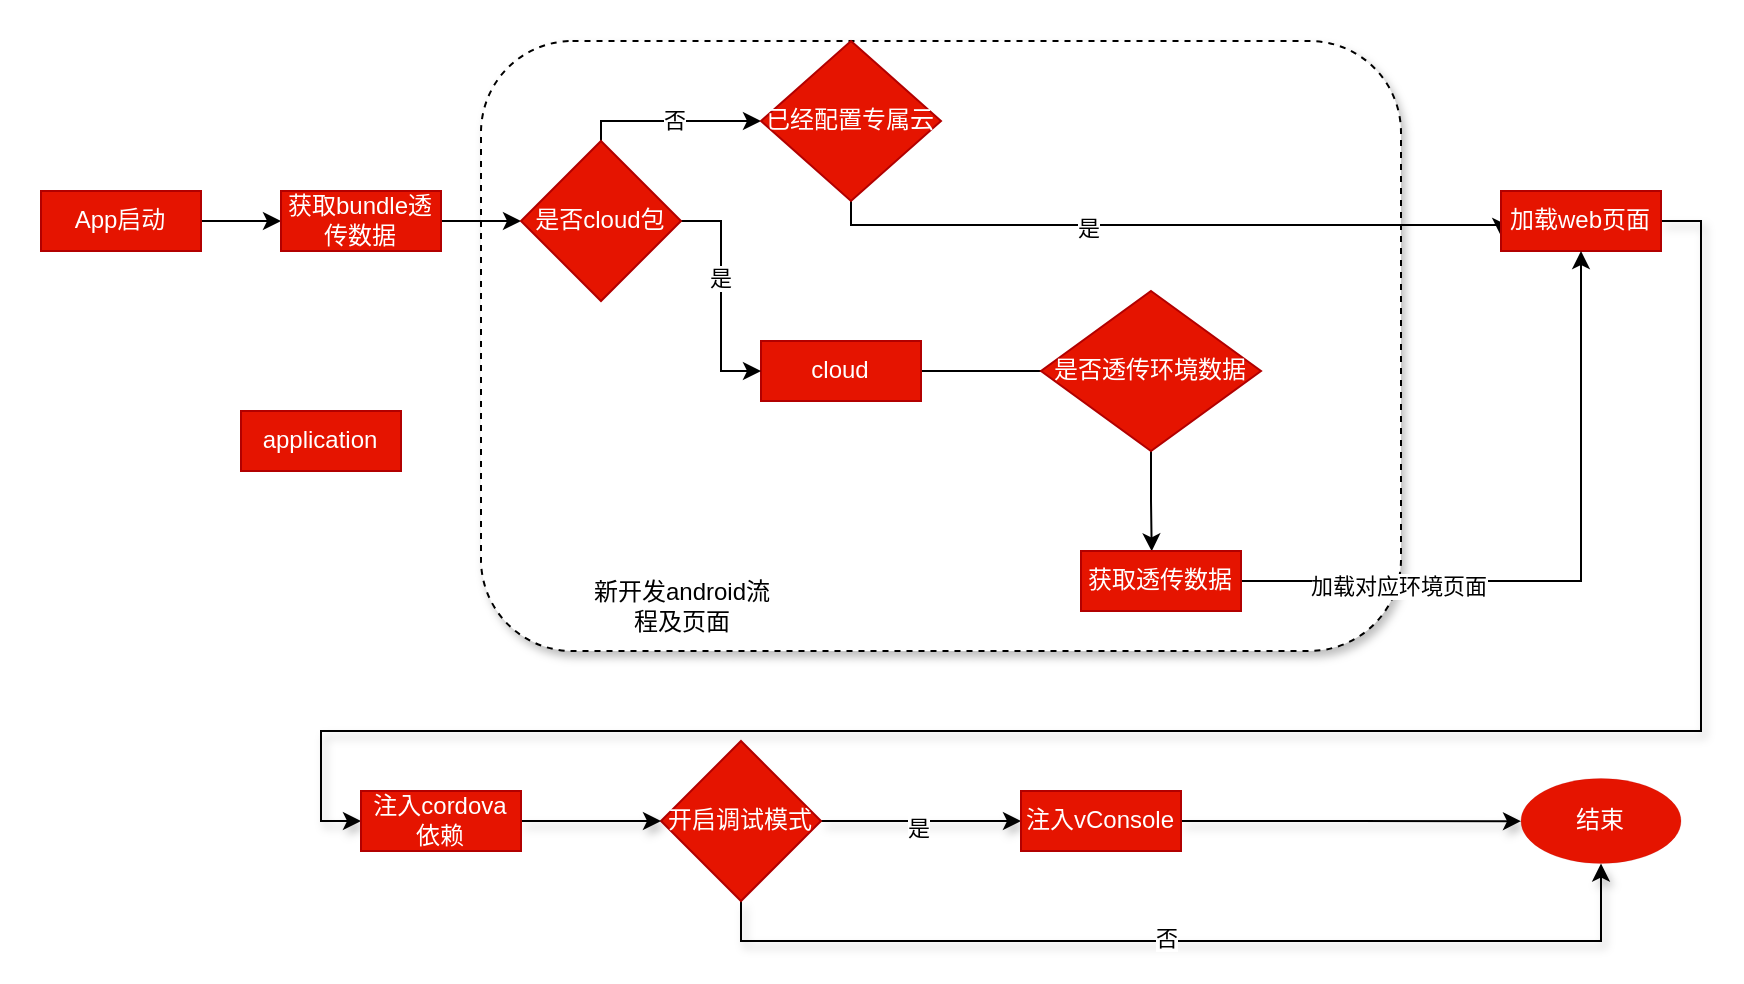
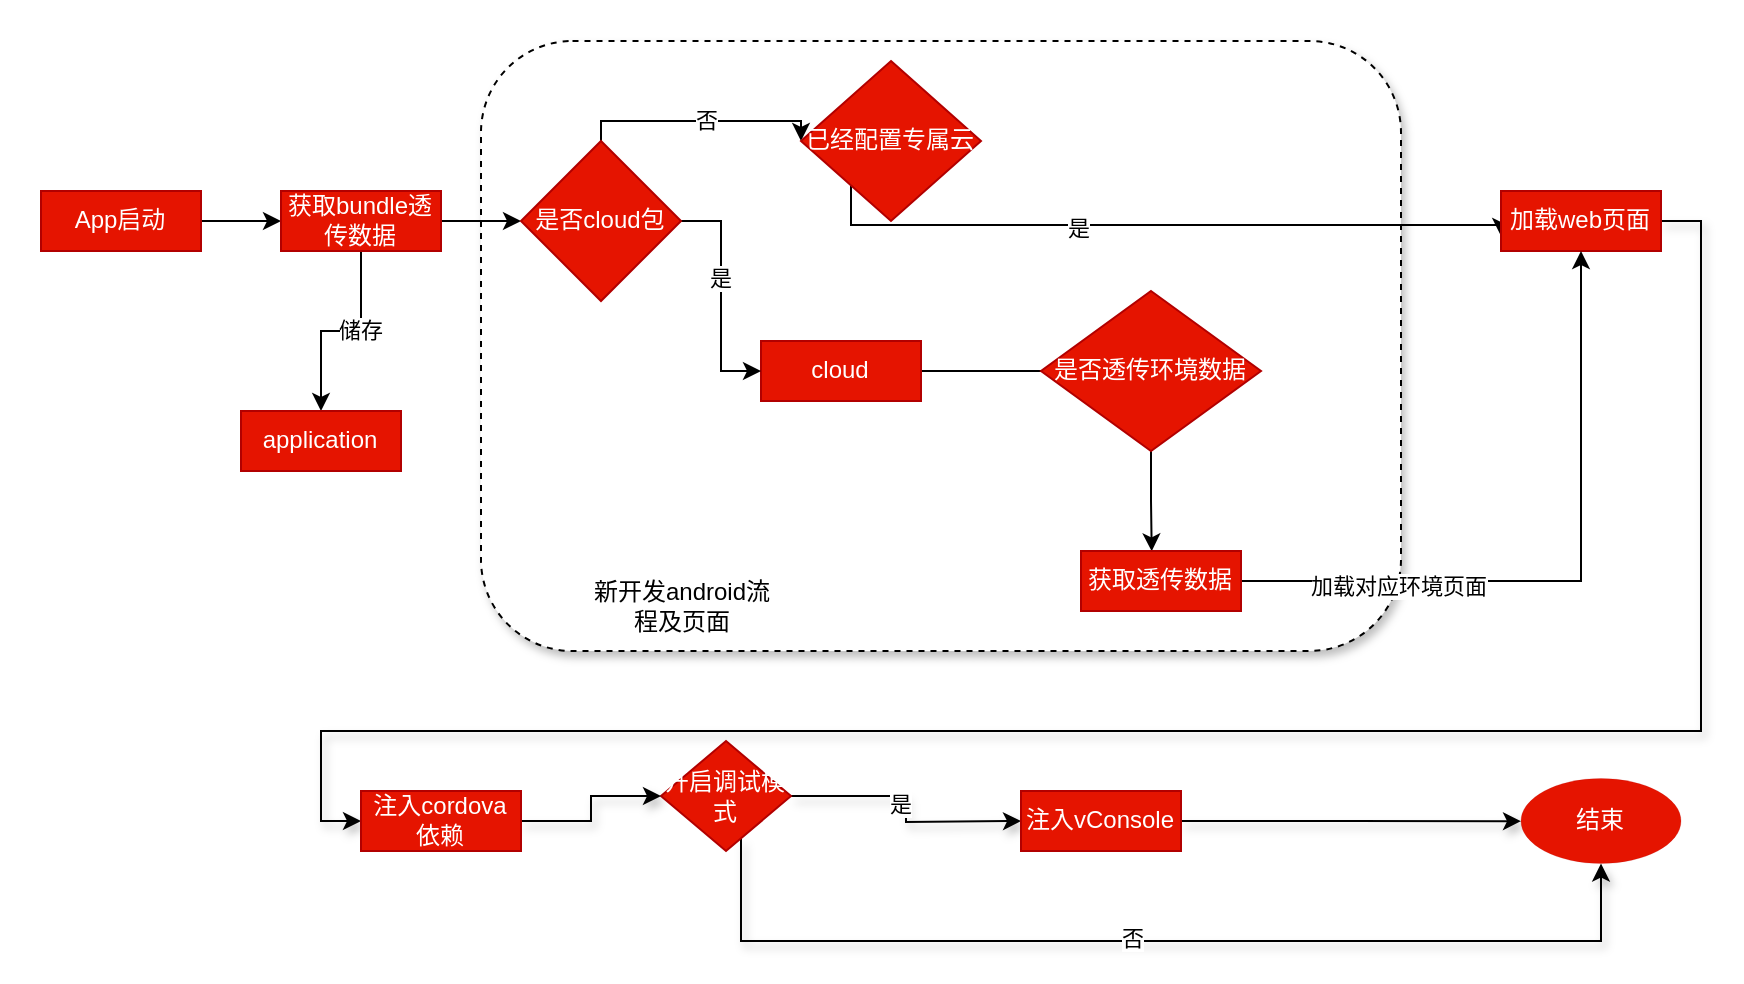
(851, 121) -> (891, 141)
none -> (348, 331)
(741, 821) -> (726, 796)
